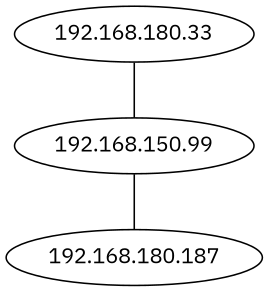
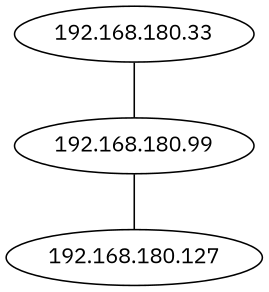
(134, 146) -> (134, 146)
(134, 258) -> (134, 258)
